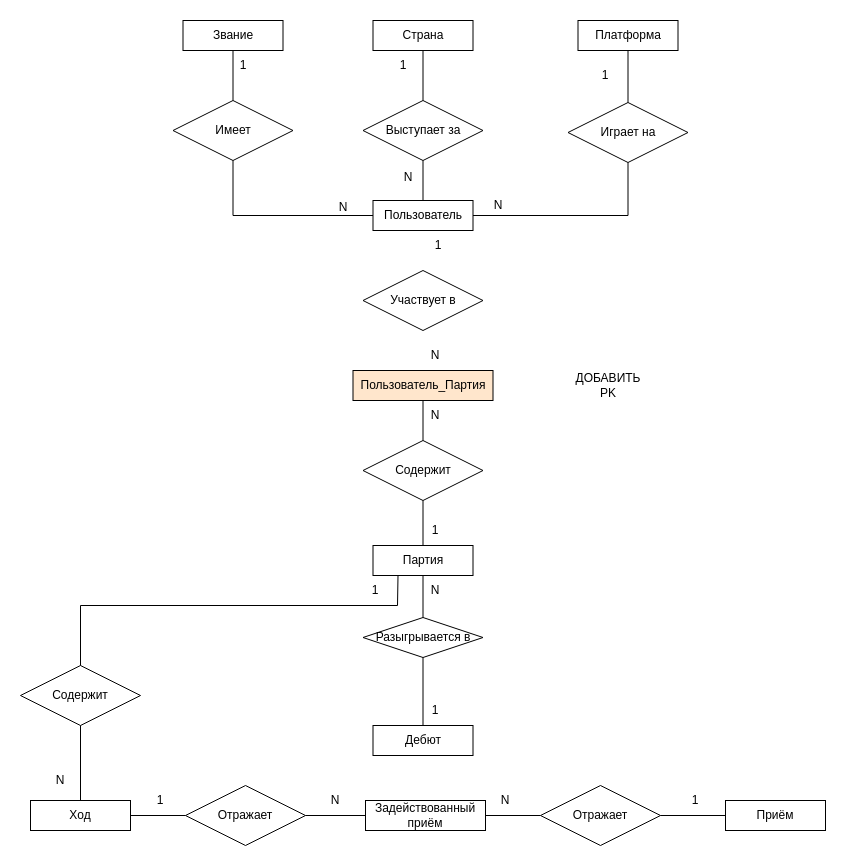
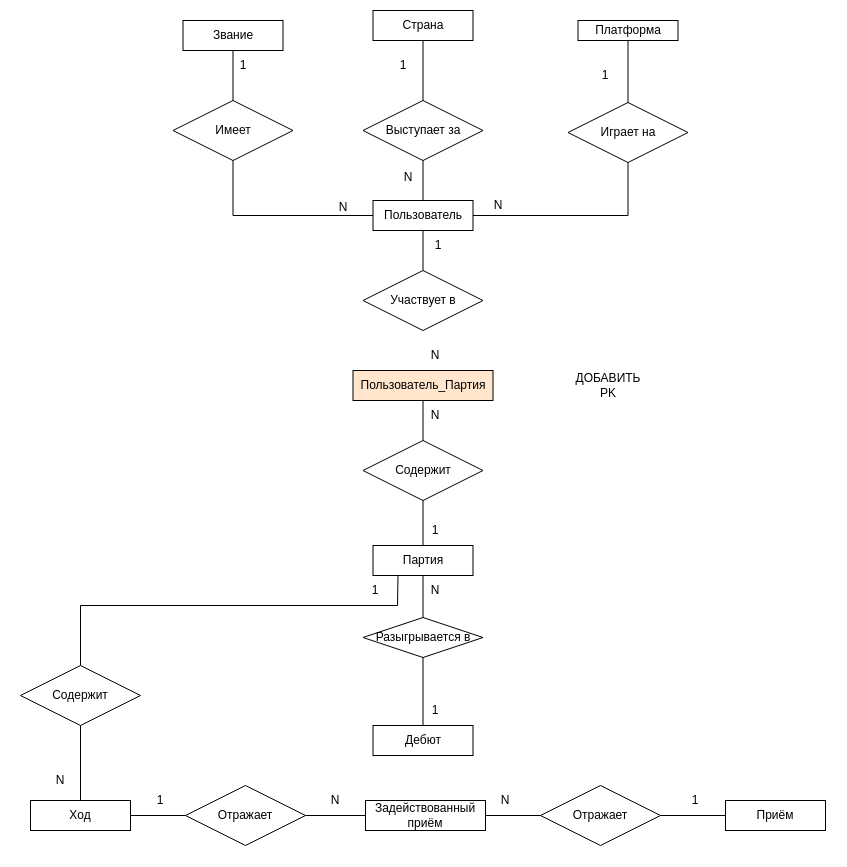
(423, 36) -> (423, 26)
(628, 36) -> (628, 31)
none -> (423, 251)
